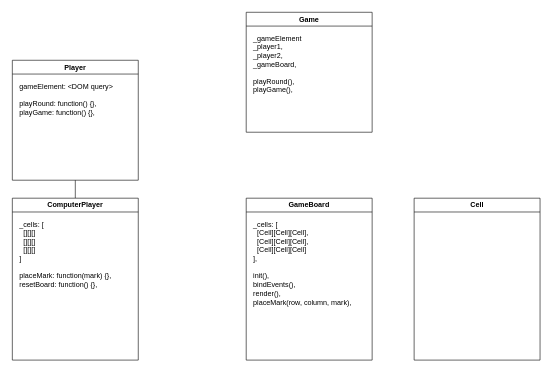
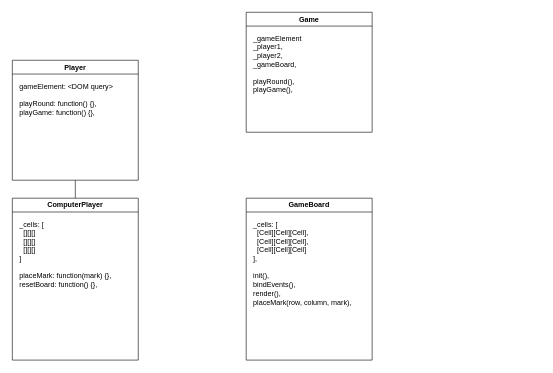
(477, 279) -> none
